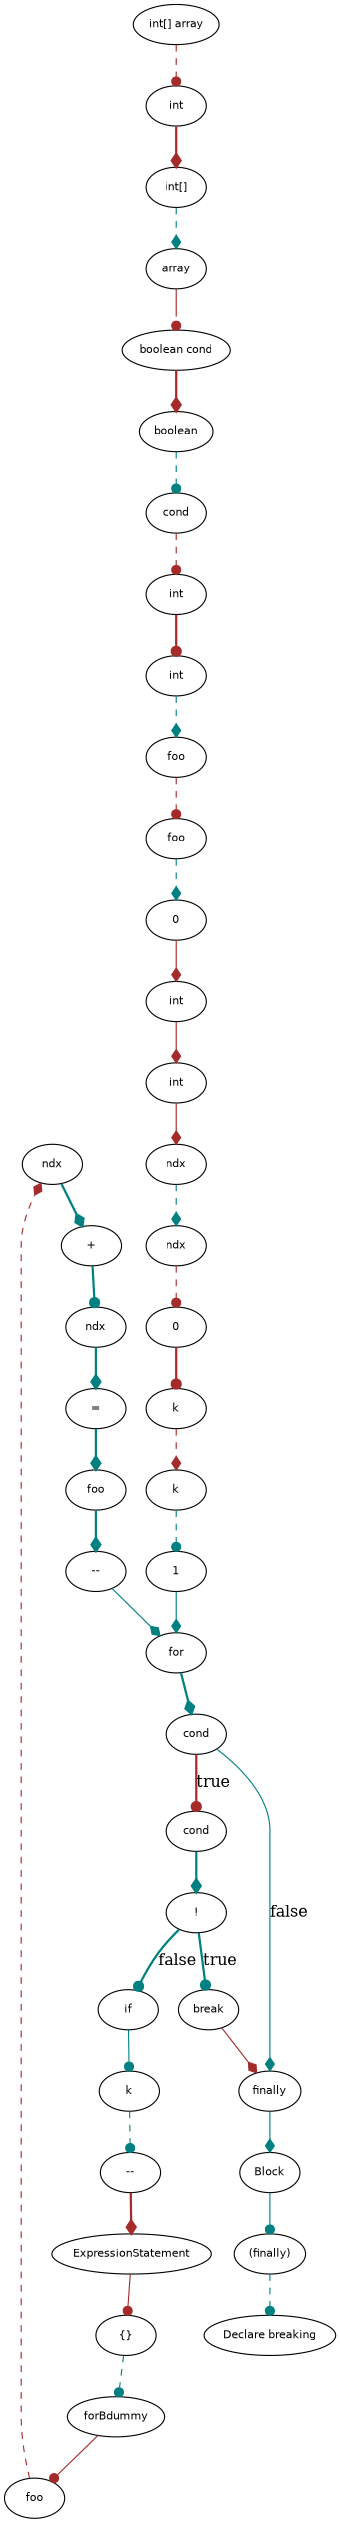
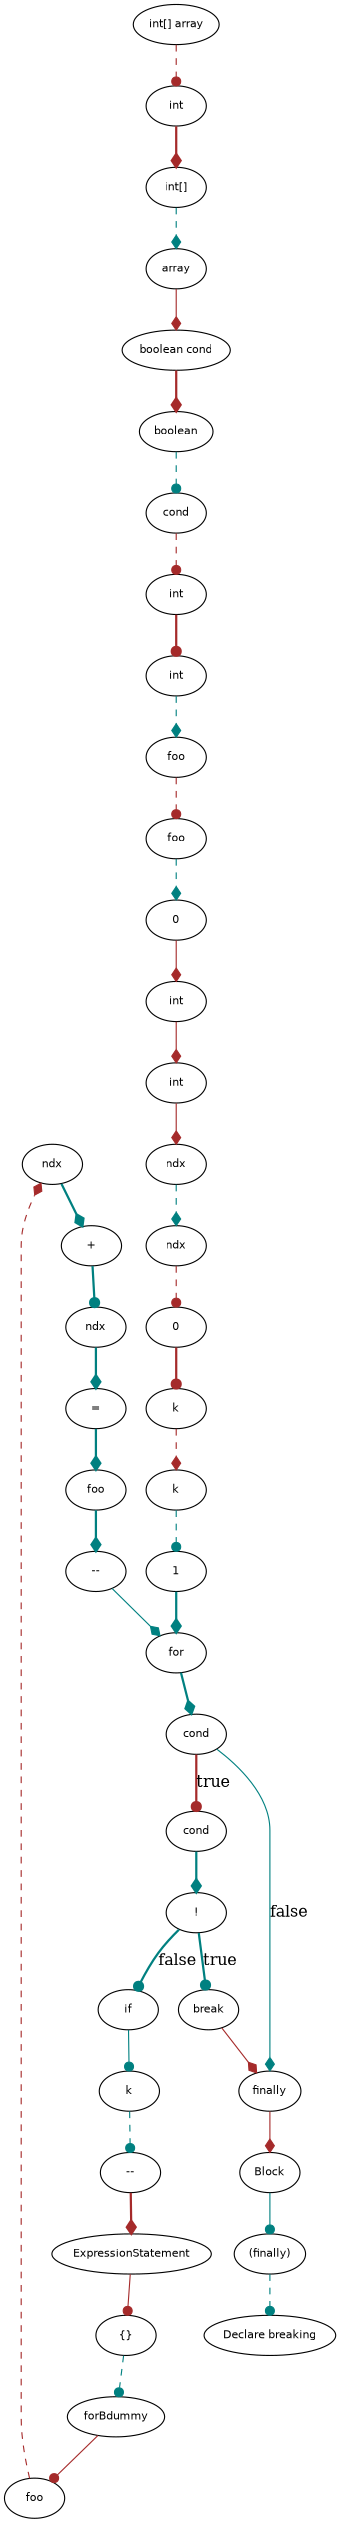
(176, 303) -> (176, 303)
(176, 1605) -> (176, 1605)
(270, 2125) -> (270, 2125)
